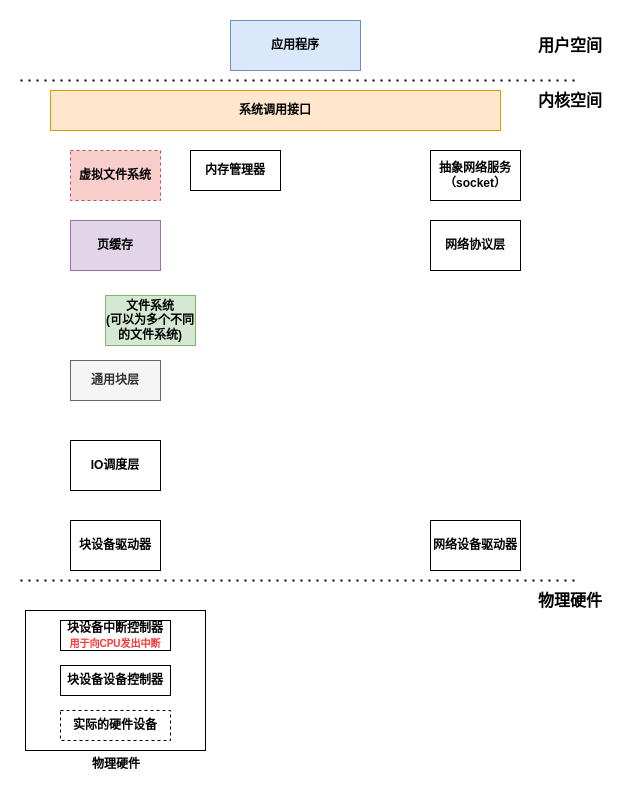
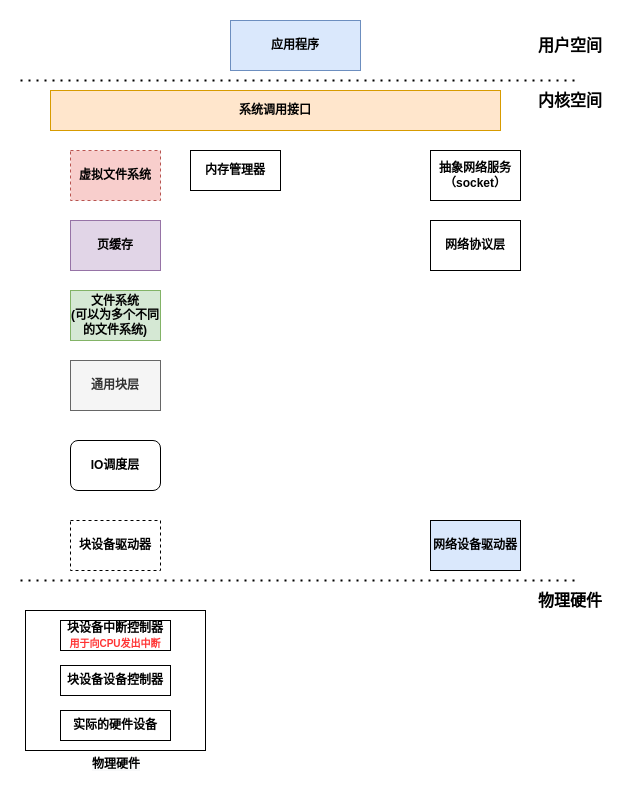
(151, 321) -> (116, 316)
(116, 381) -> (116, 386)
(116, 466) -> (116, 466)
(116, 546) -> (116, 546)
(476, 546) -> (476, 546)
(116, 726) -> (116, 726)
